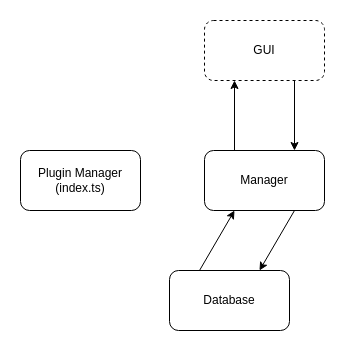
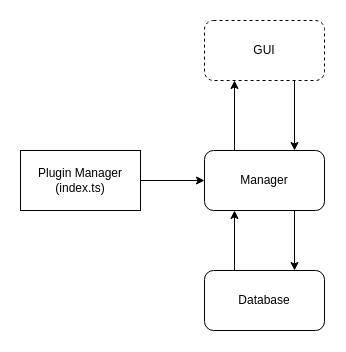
(81, 181) -> (81, 181)
none -> (169, 181)
(230, 301) -> (265, 301)
